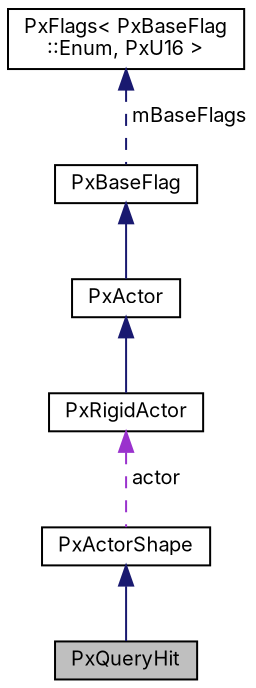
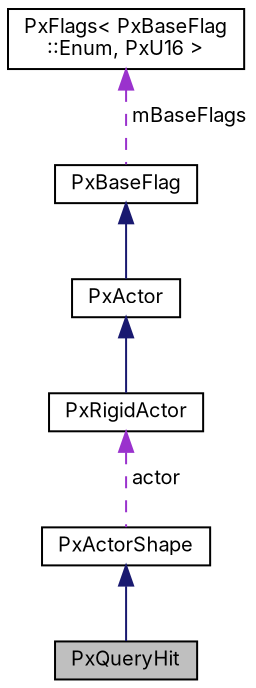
(126, 127) -> (126, 127)
